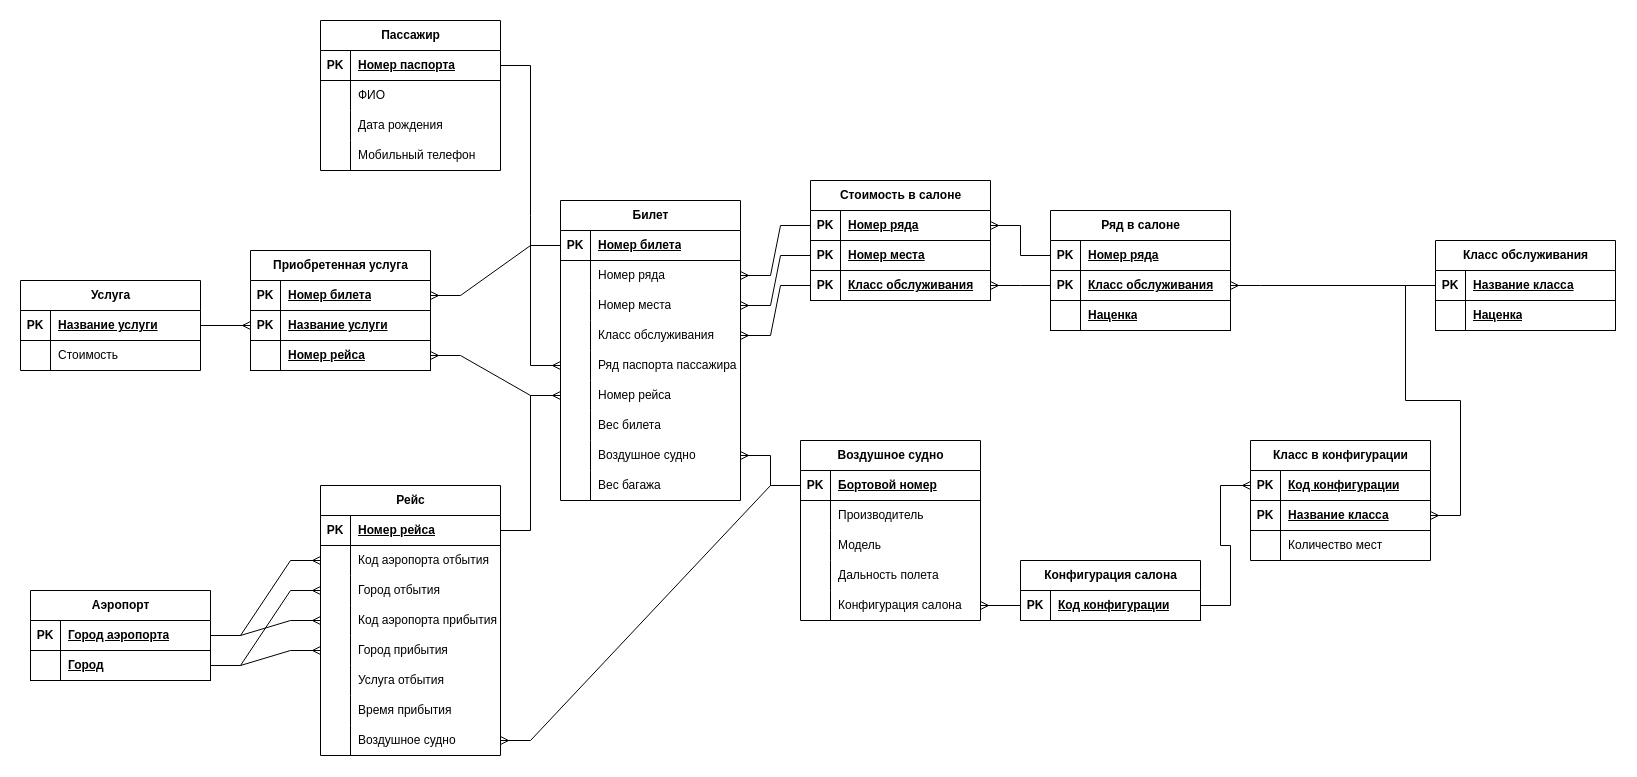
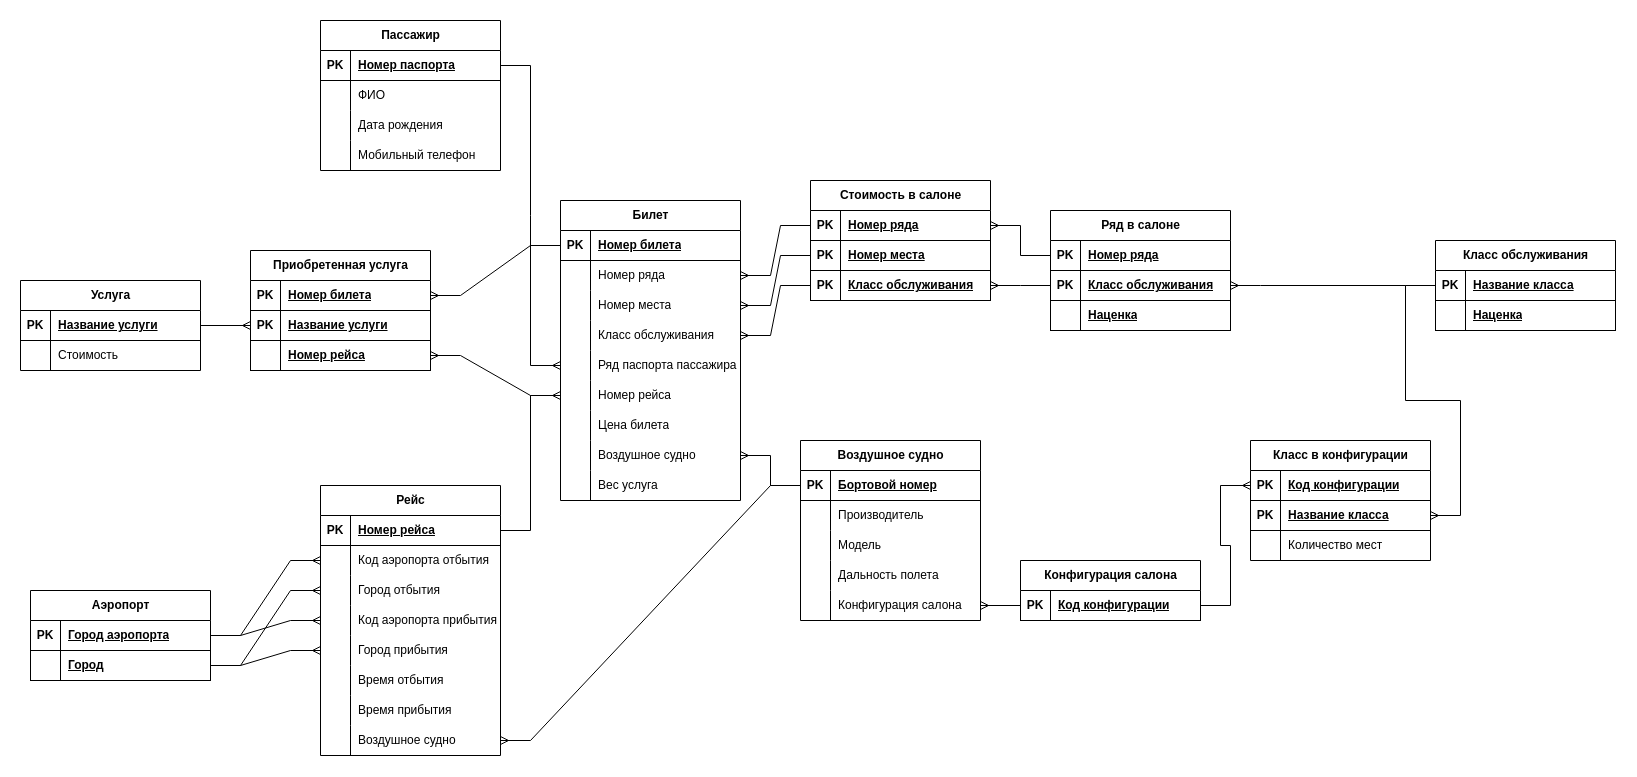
(631, 426) -> (634, 426)
(631, 486) -> (631, 486)
(404, 681) -> (401, 681)
